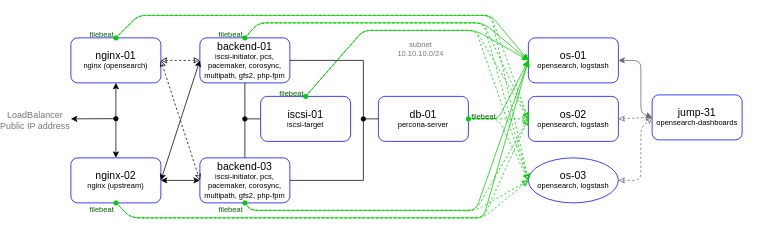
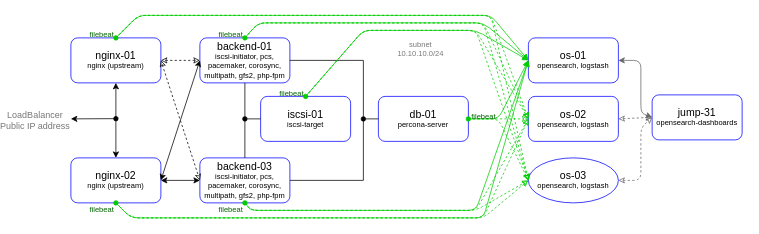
(116, 60) -> (116, 60)
